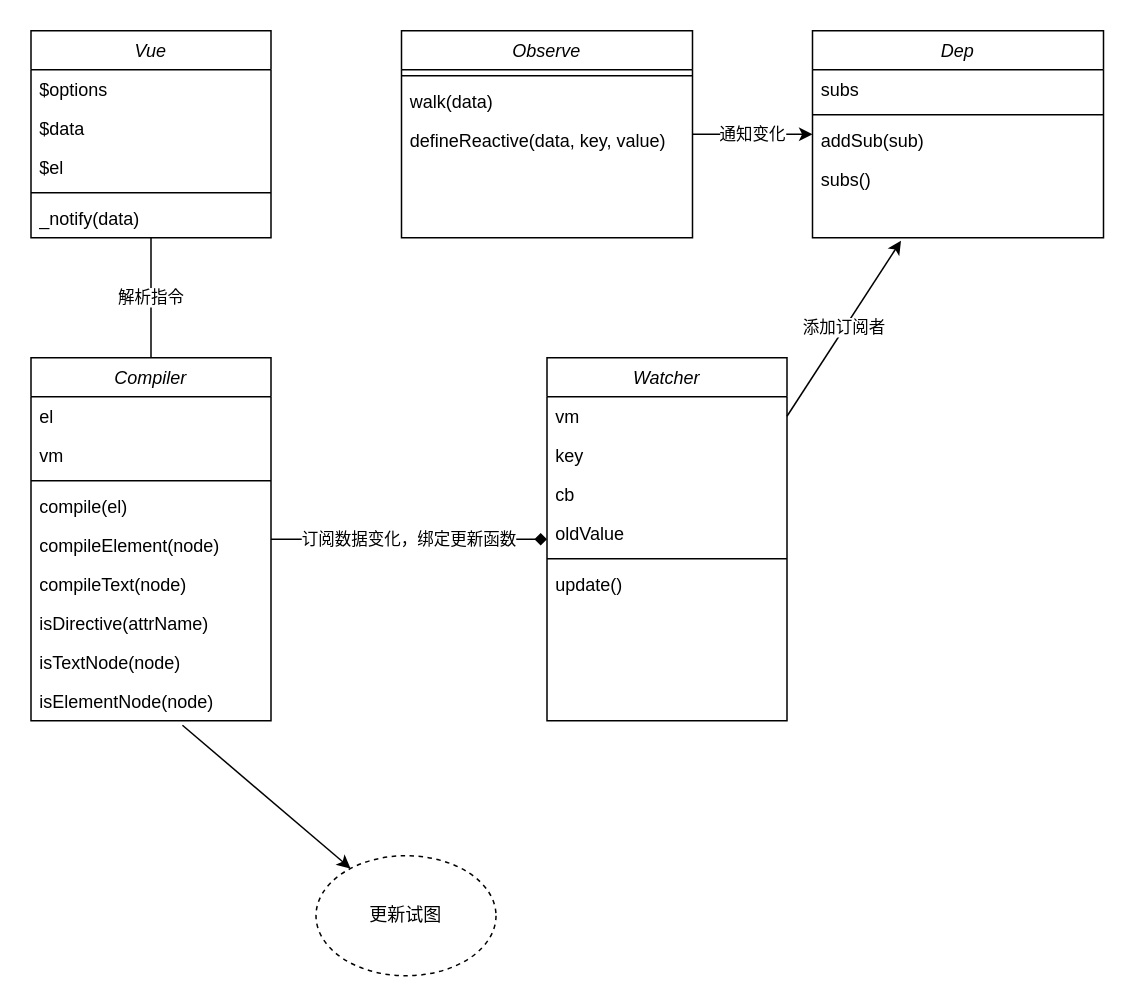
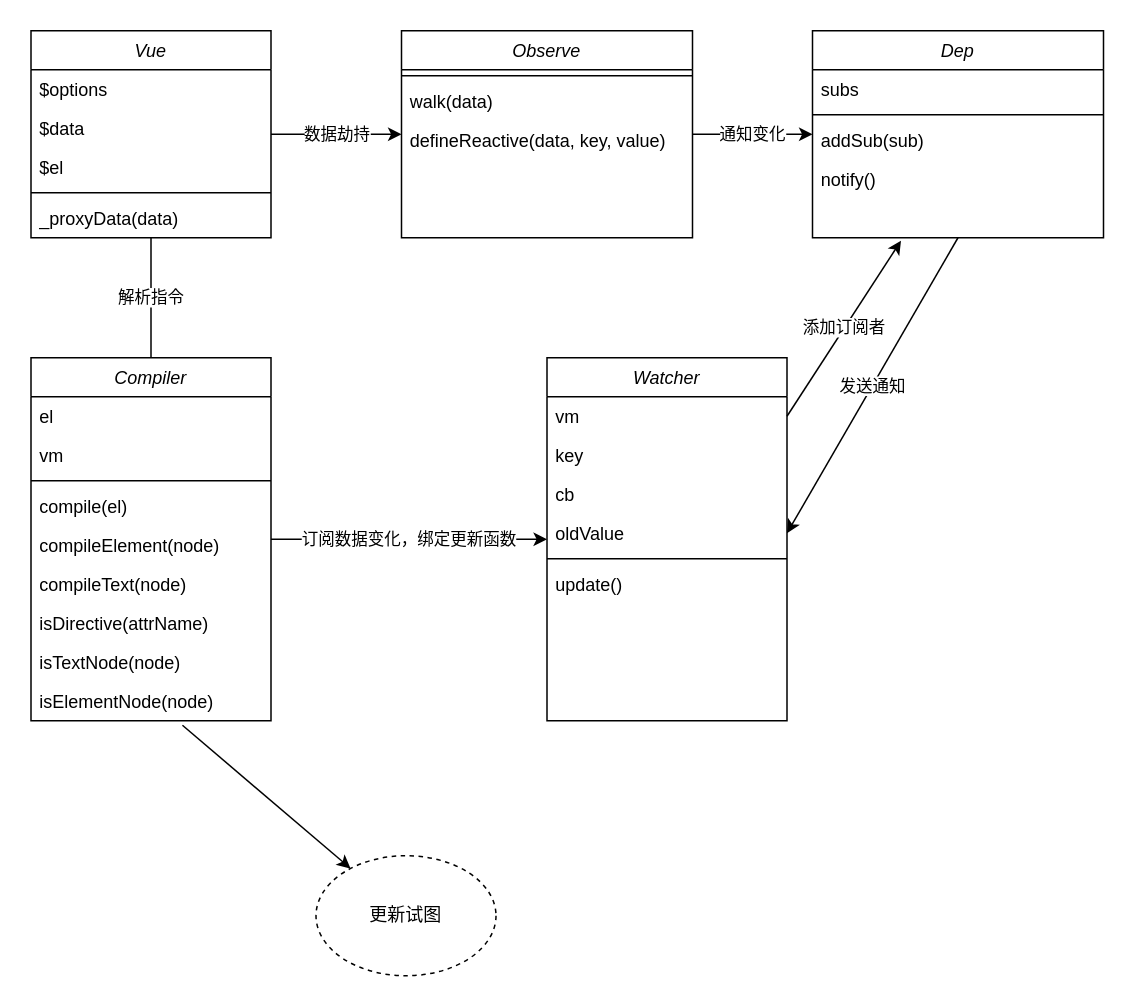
none -> (331, 134)
(851, 180) -> (858, 180)
(102, 219) -> (120, 219)
none -> (874, 383)
(534, 539) -> (535, 539)
